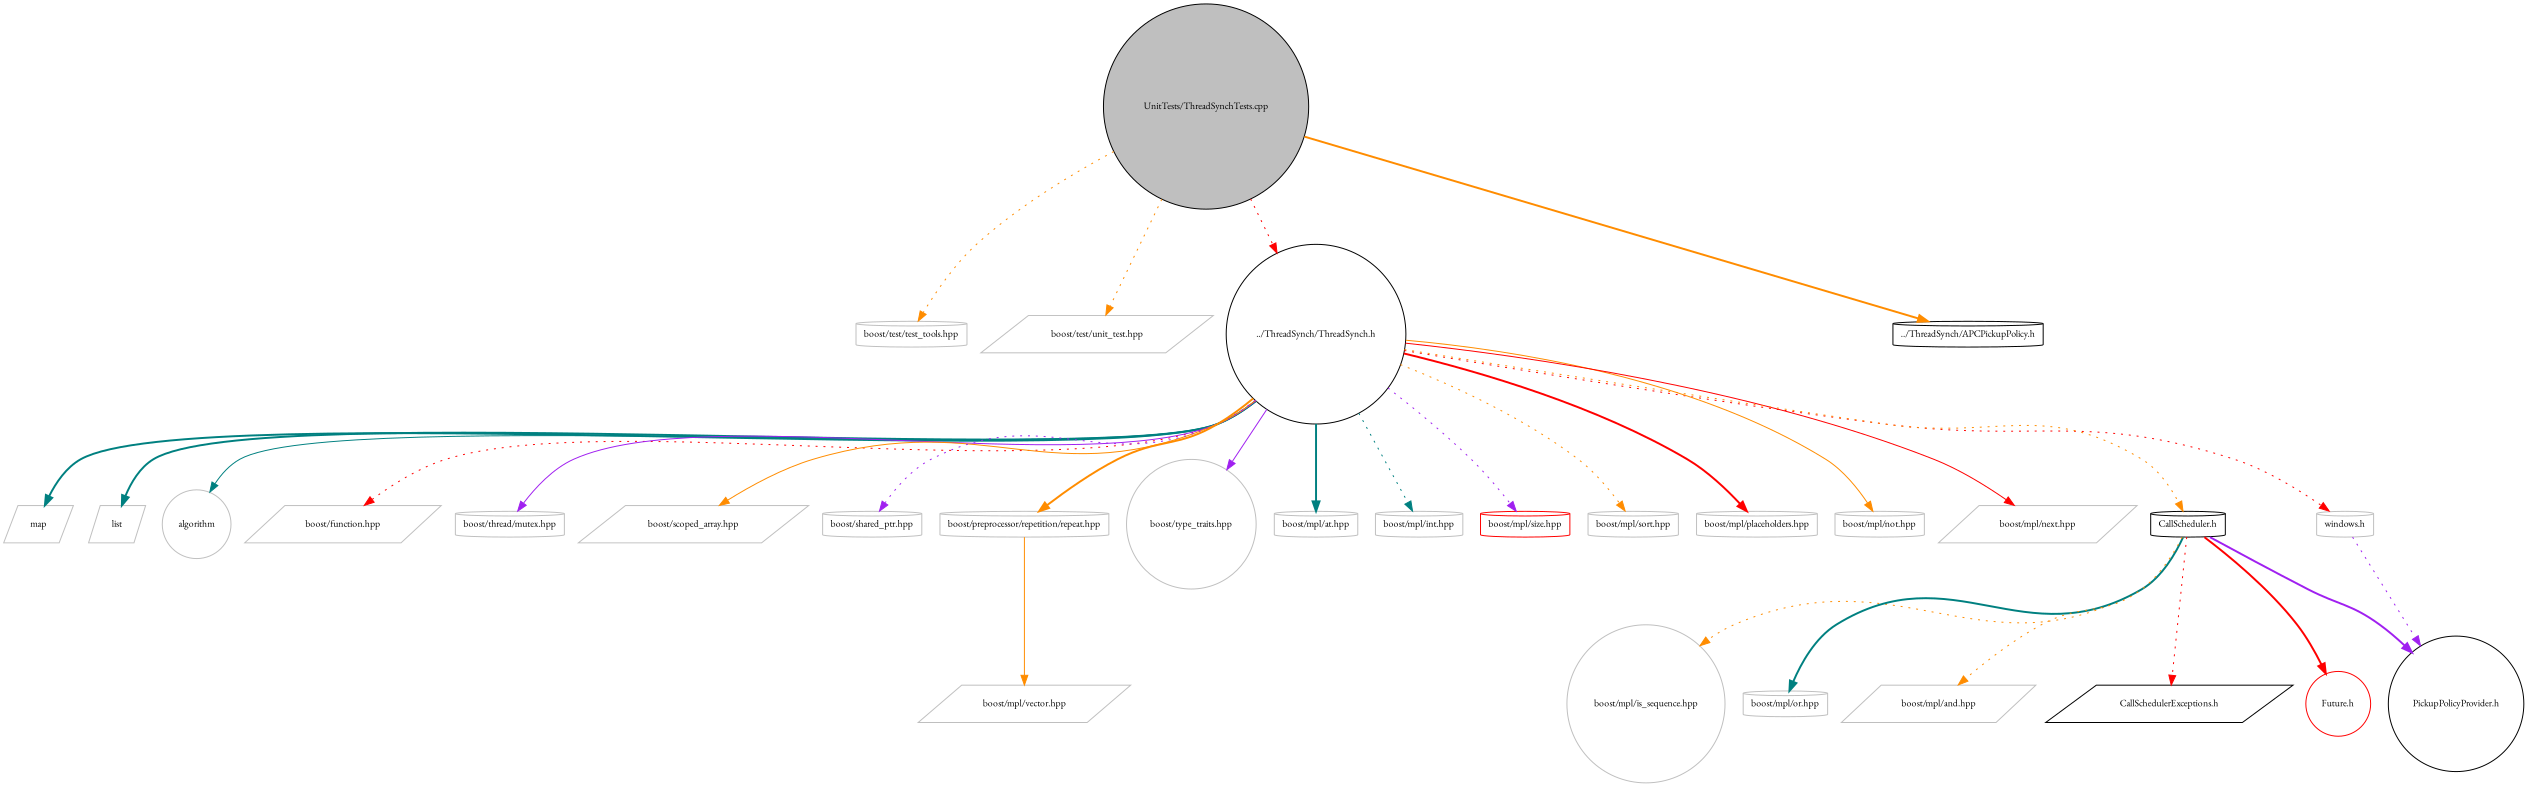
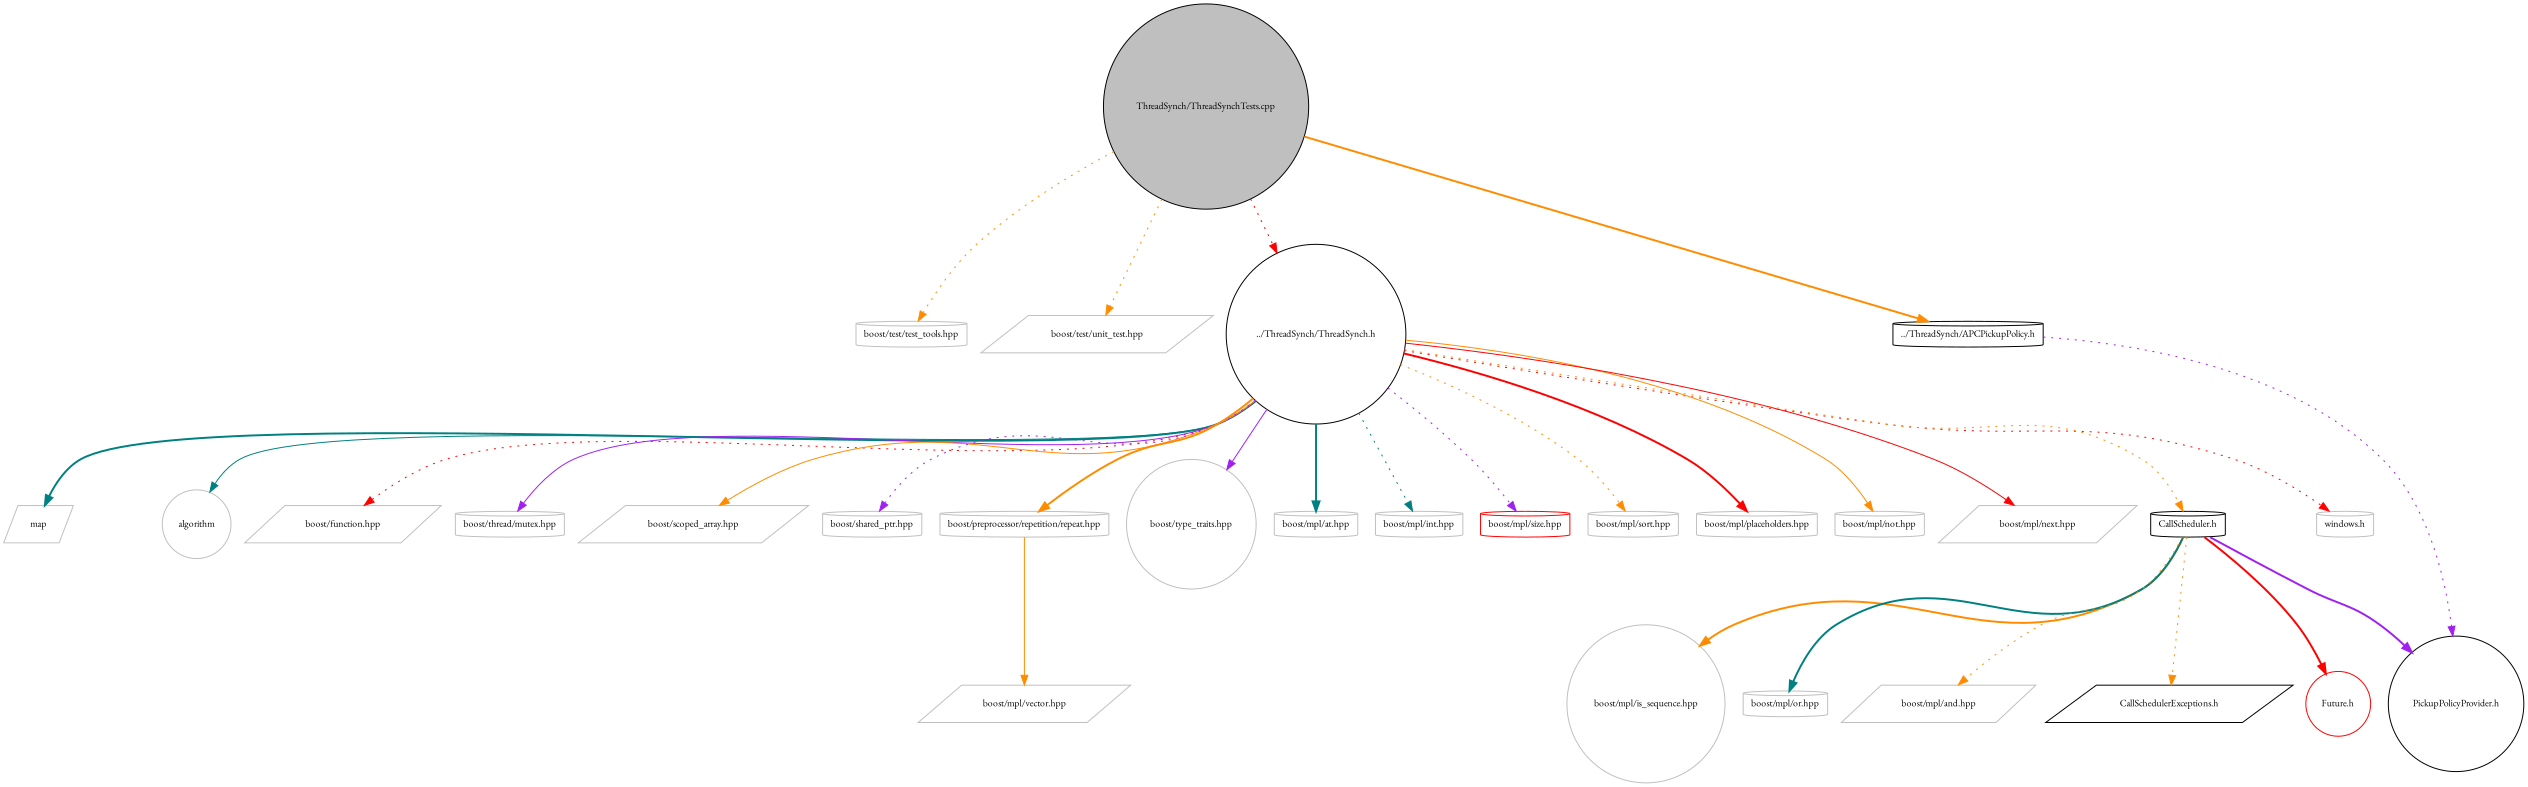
(1206, 107) -> (1206, 107)
(117, 524) -> none
(2384, 587) -> (2308, 405)
(2179, 606) -> (2179, 606)
(1958, 616) -> (1958, 616)
